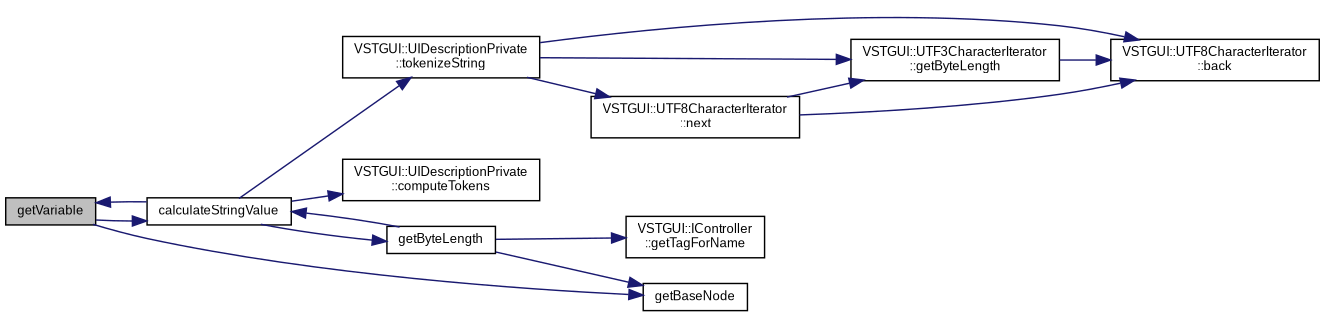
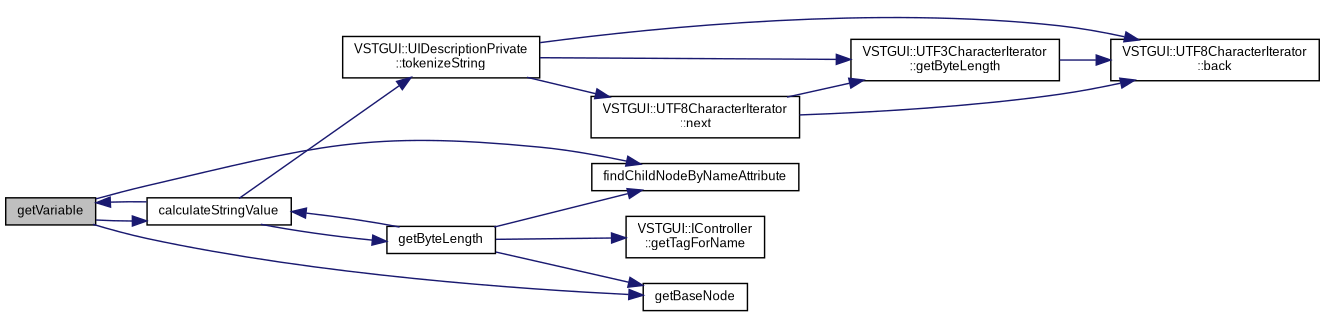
none -> (695, 177)
(441, 180) -> none
